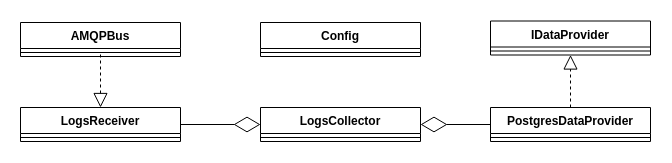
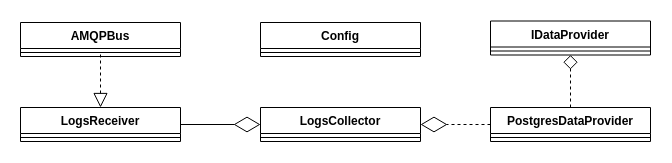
(571, 70) -> (571, 70)
(468, 125) -> (468, 125)
